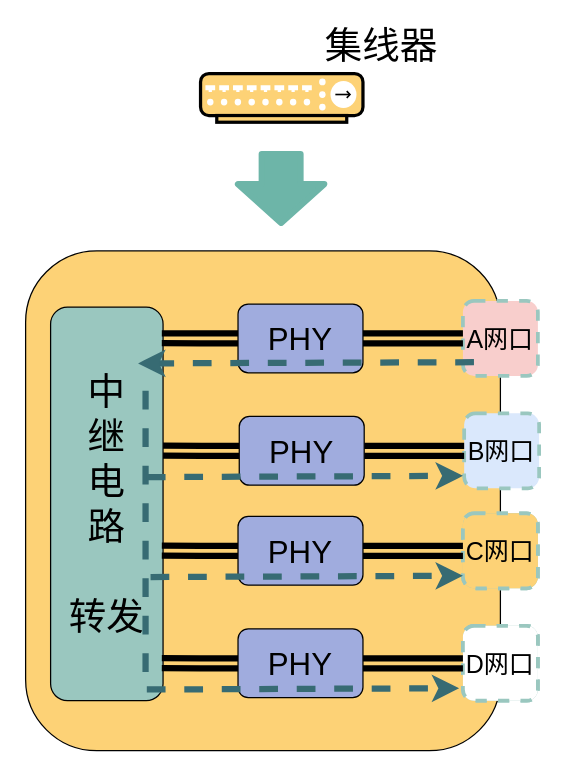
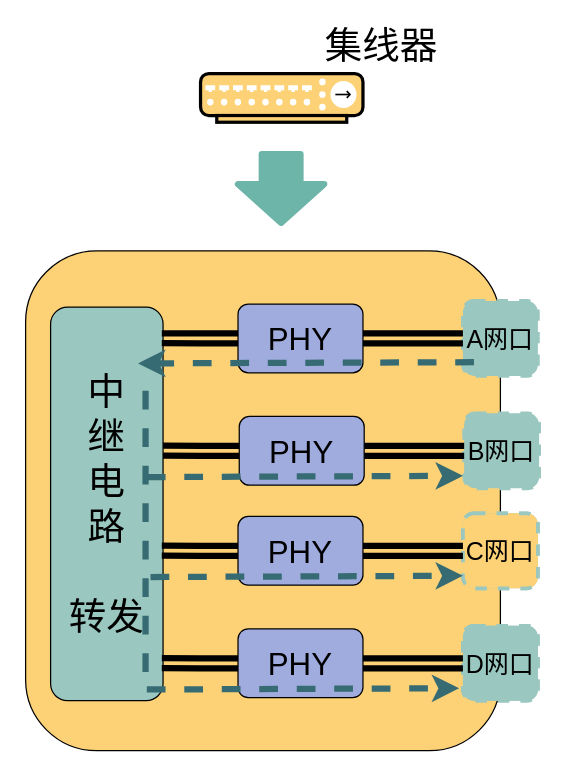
(501, 338) -> (501, 338)
(502, 451) -> (502, 451)
(501, 663) -> (501, 663)
